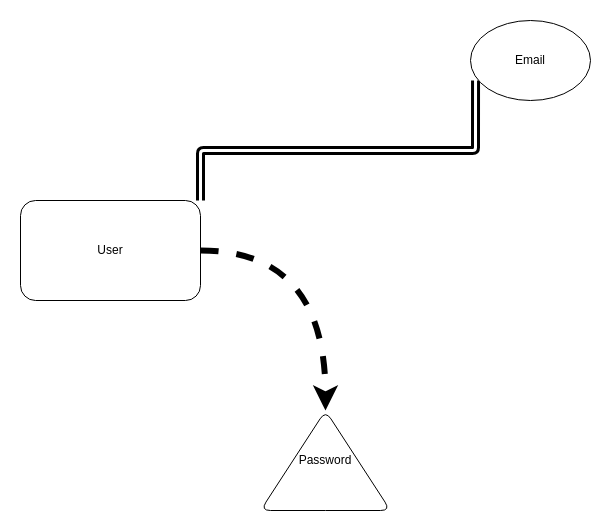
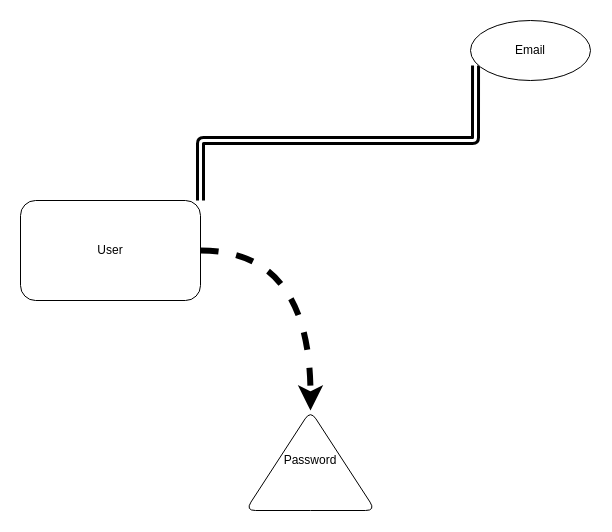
(531, 61) -> (531, 51)
(326, 461) -> (311, 461)
